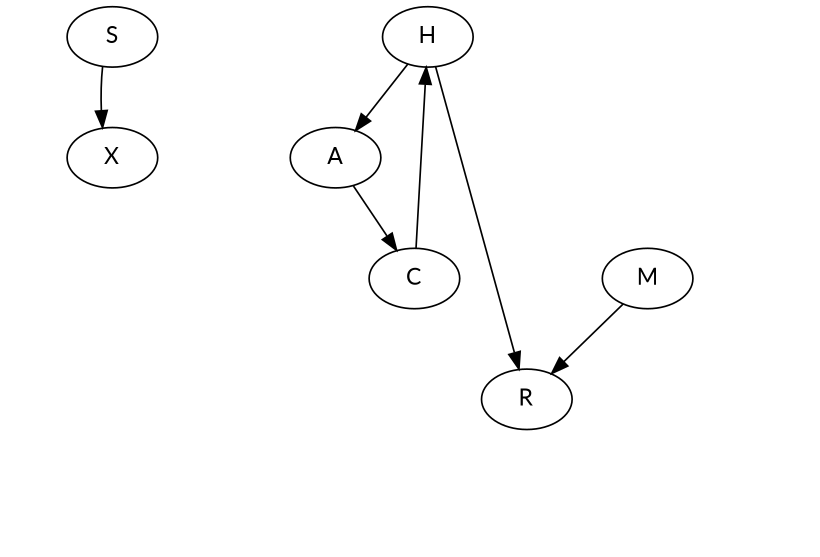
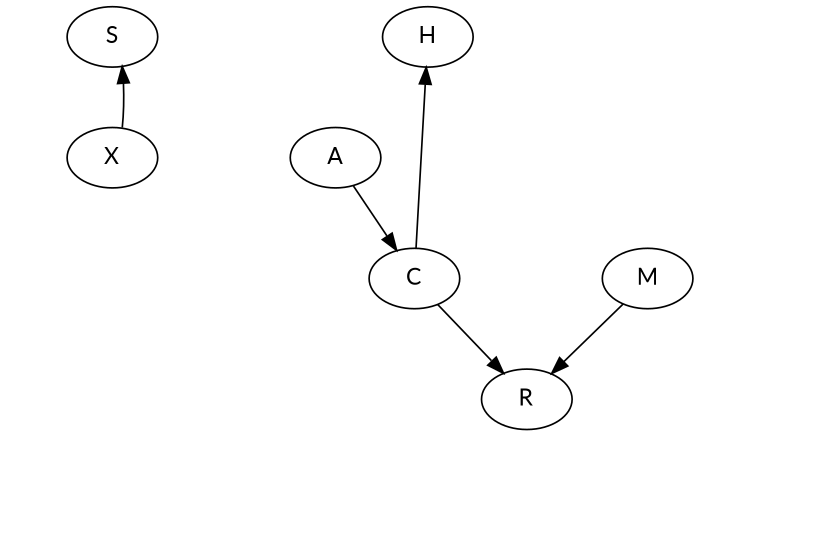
(101, 89) -> (124, 106)
(387, 91) -> none
(475, 210) -> (465, 333)
